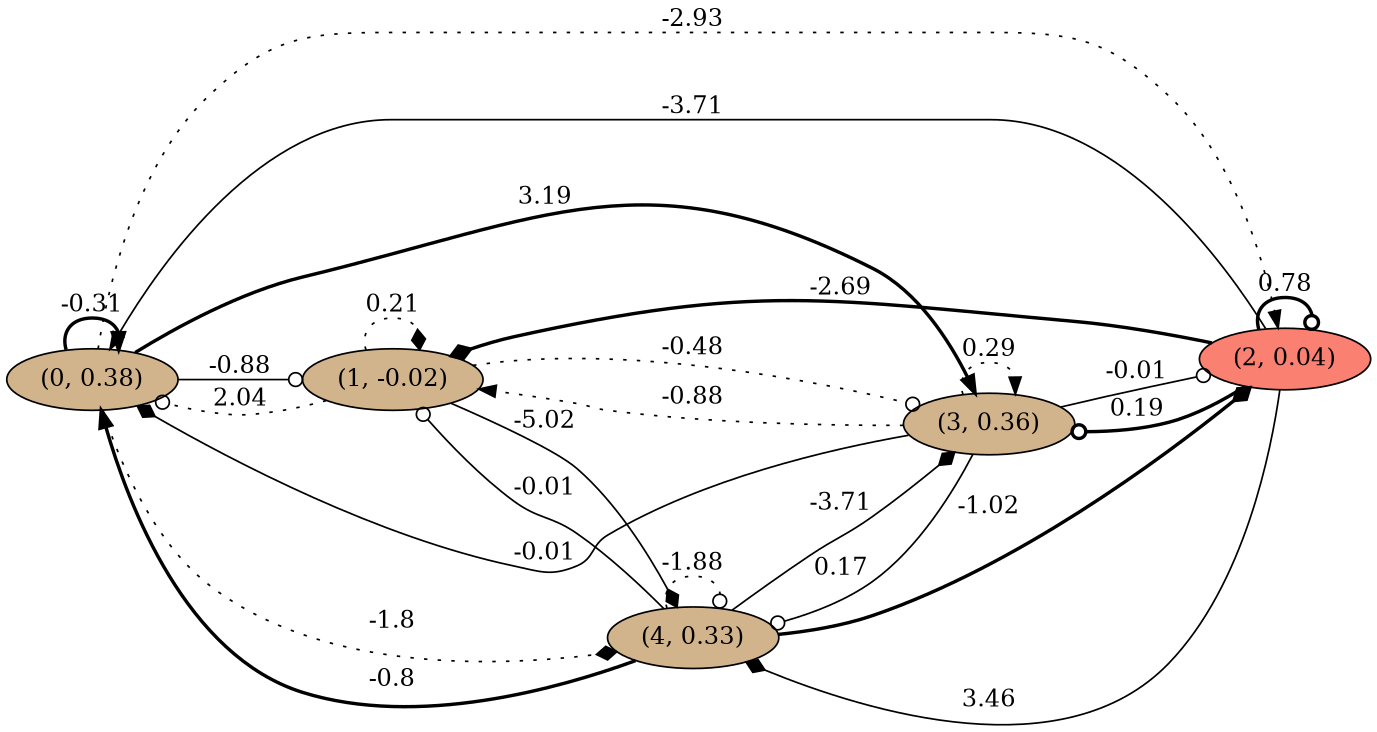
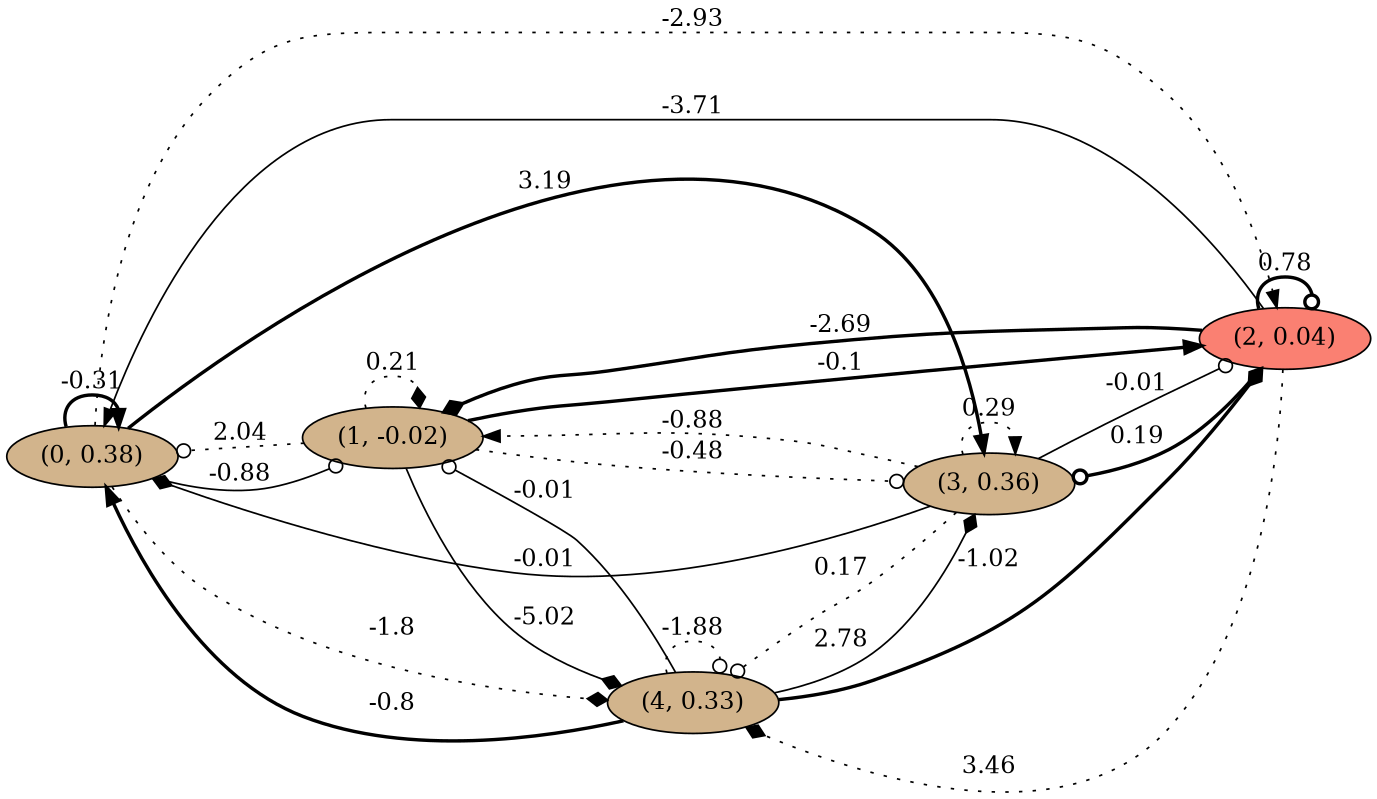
none -> (826, 380)
(841, 504) -> (841, 640)
(898, 560) -> (853, 594)
(1117, 700) -> (1151, 743)
